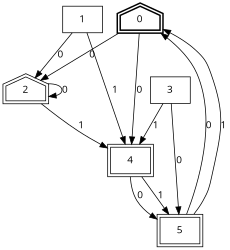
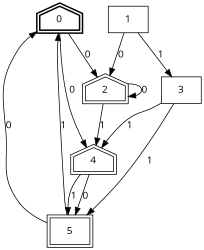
(105, 85) -> (153, 52)
(131, 160) -> (94, 161)
(180, 160) -> (150, 161)
